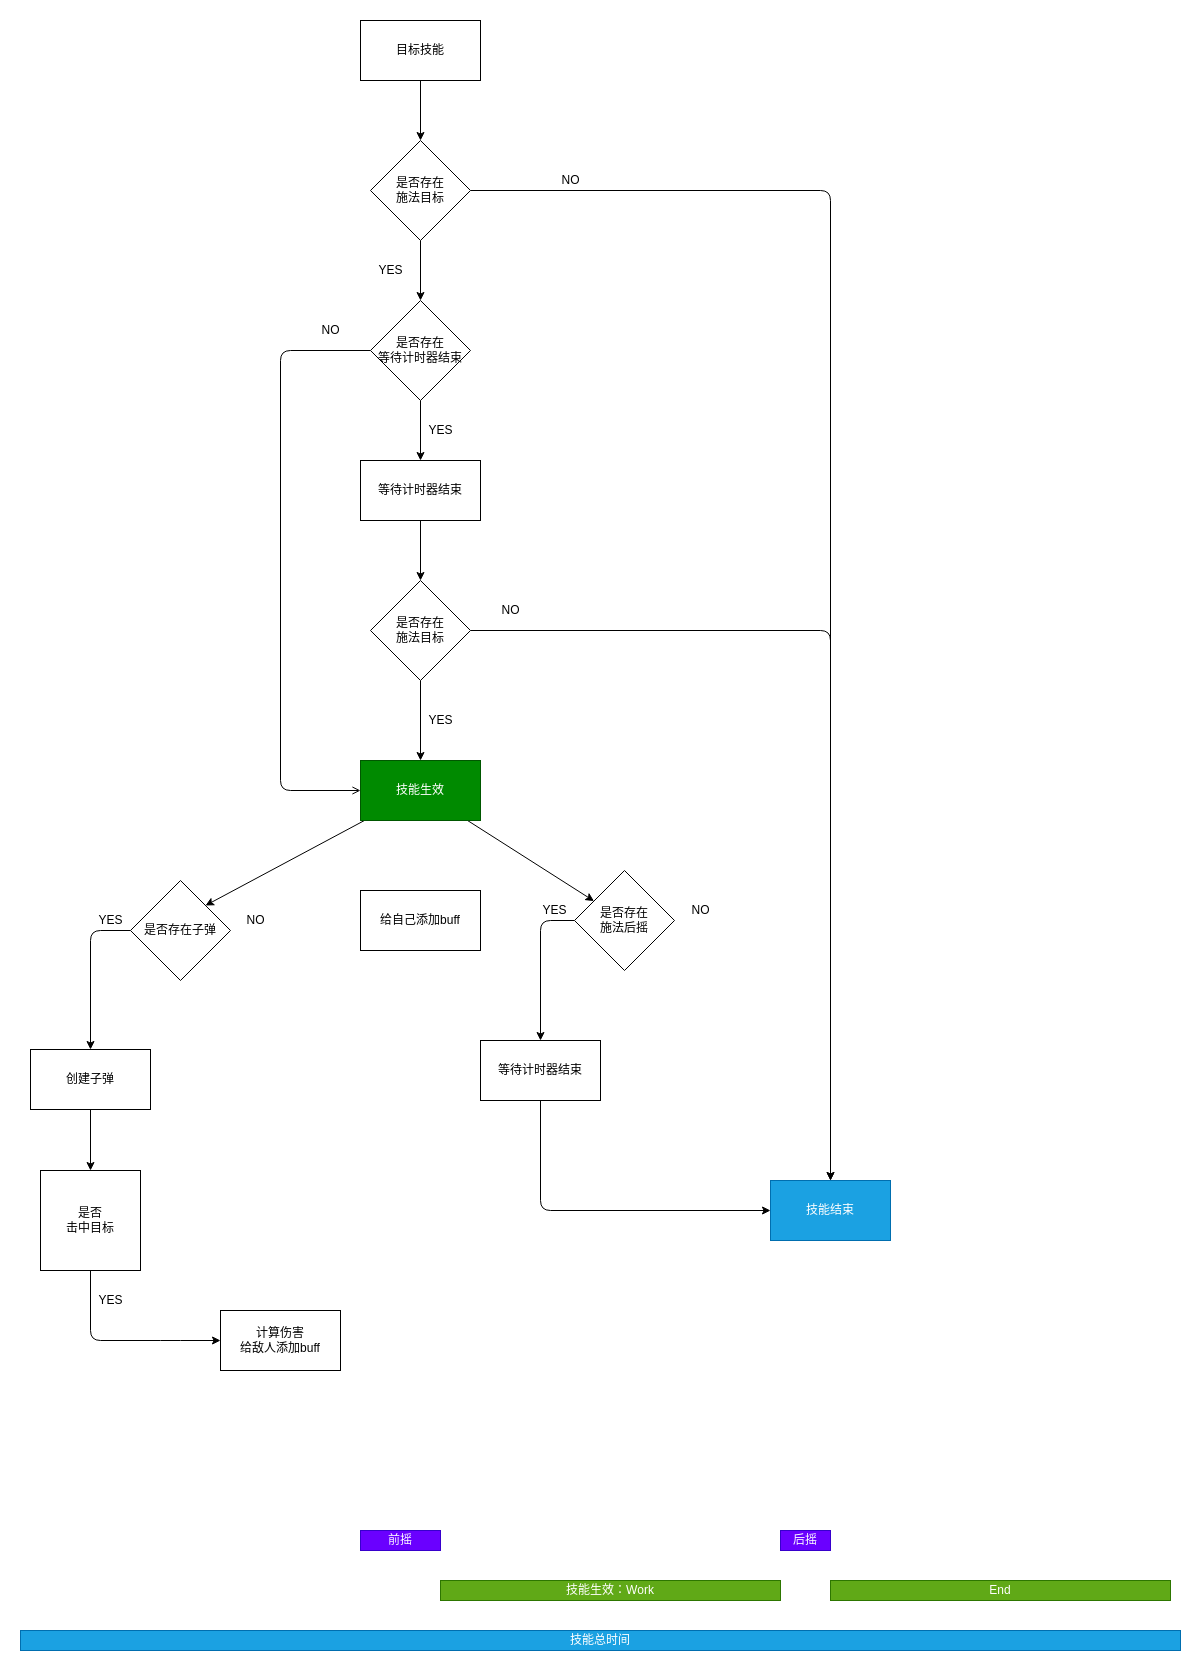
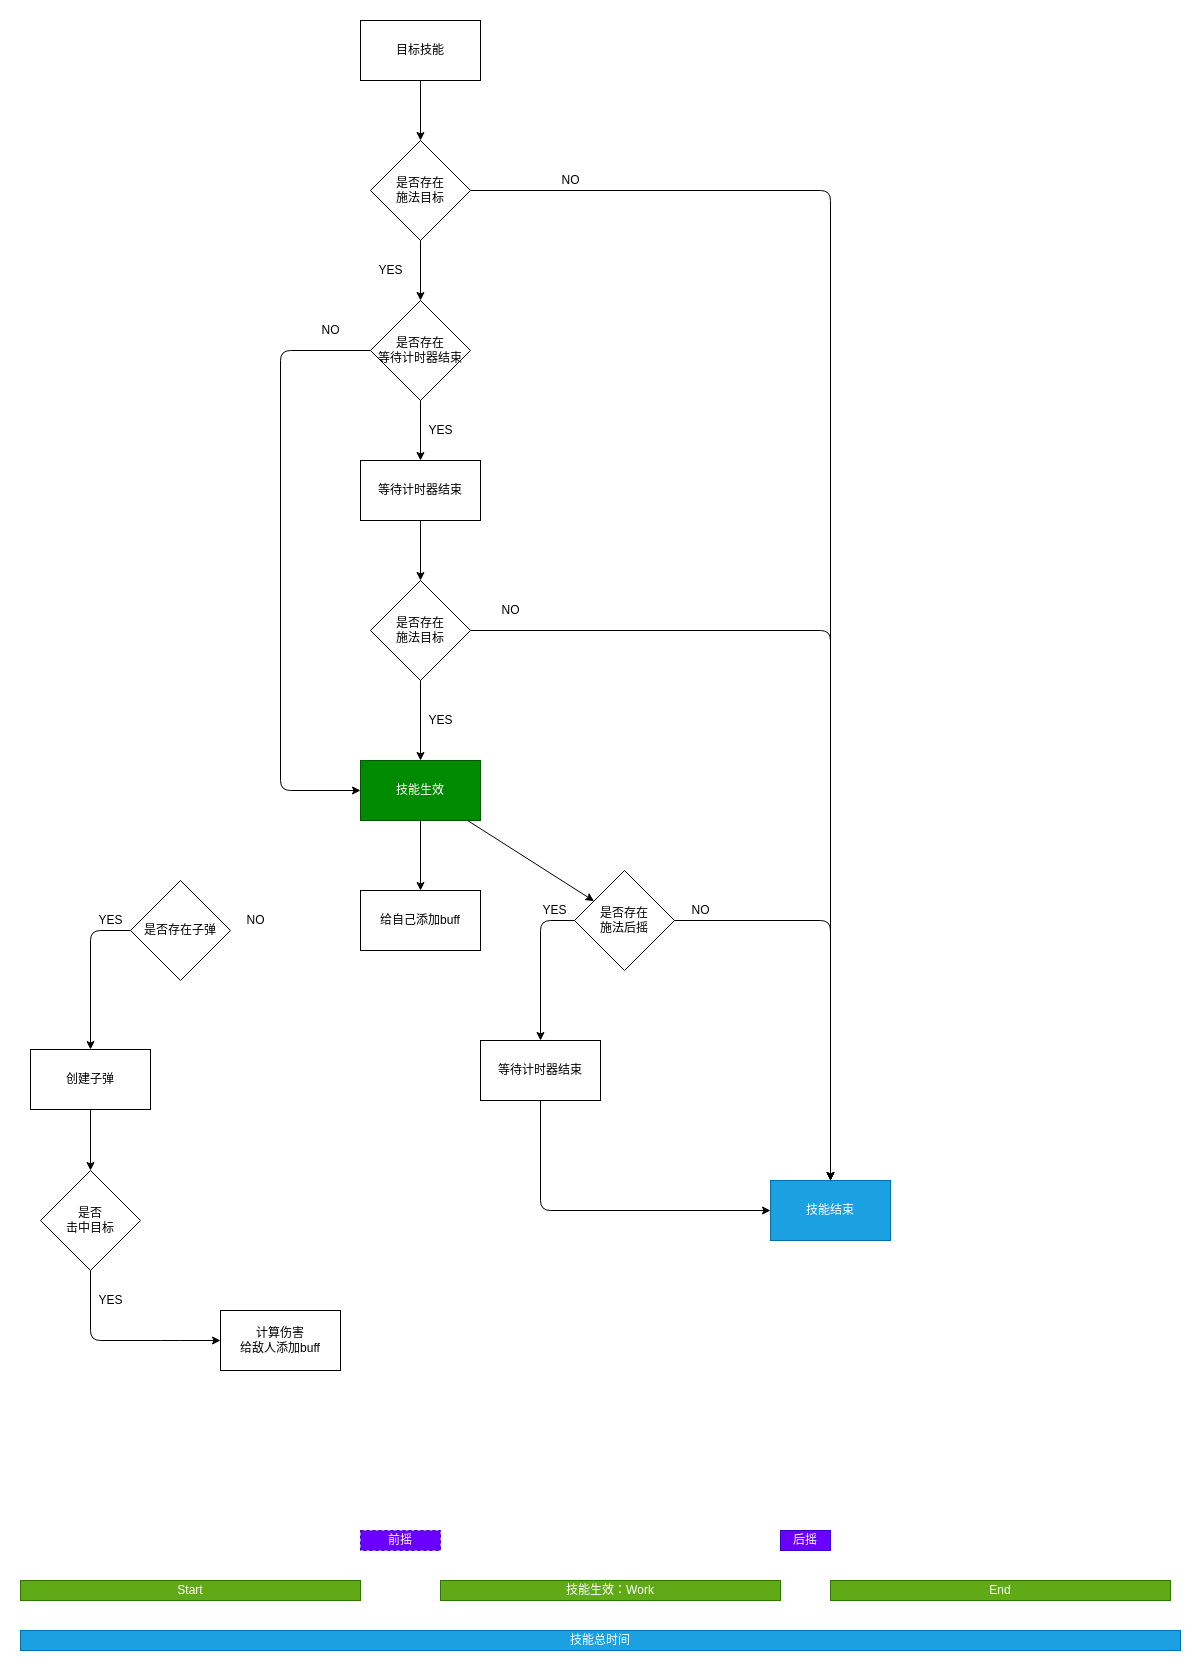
(354, 791) -> (352, 791)
none -> (421, 852)
(288, 861) -> none
none -> (750, 921)
(91, 1221) -> (91, 1221)
(401, 1541) -> (401, 1541)
none -> (191, 1591)
